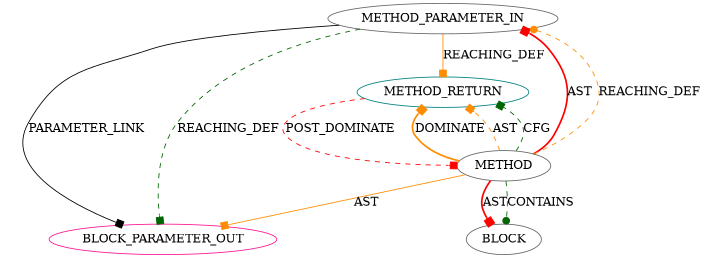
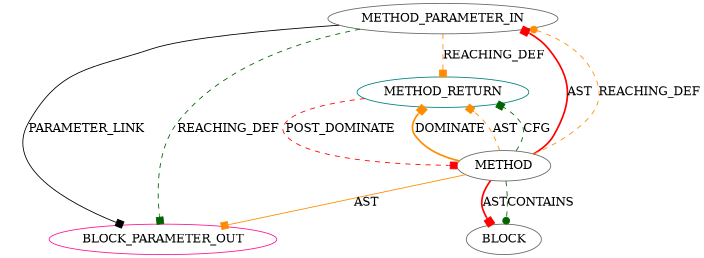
(443, 51) -> (443, 51)
